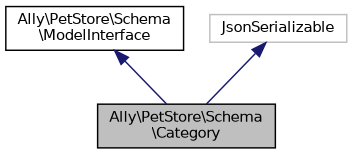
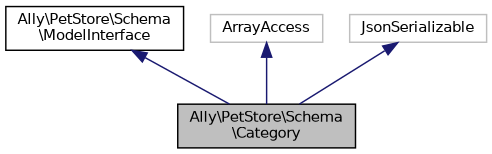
none -> (267, 28)
